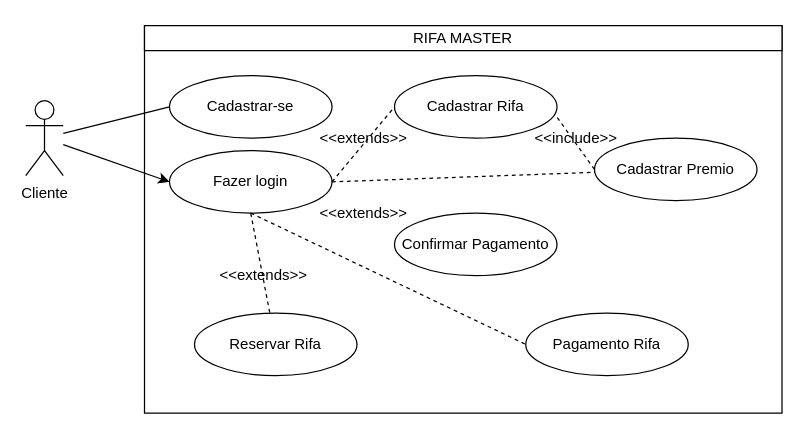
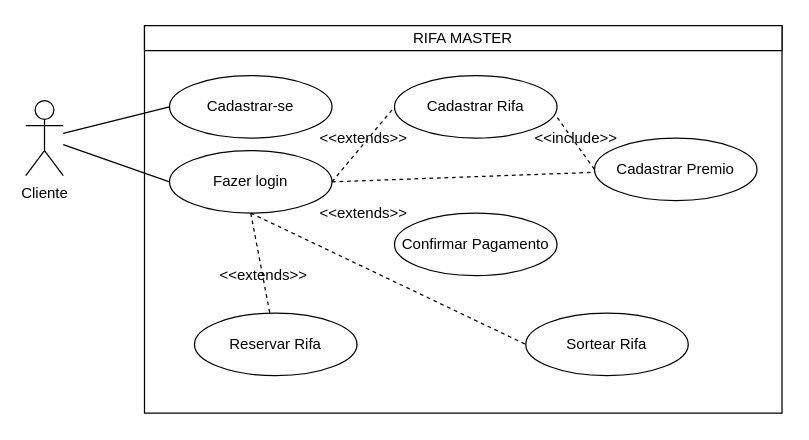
(160, 179) -> (163, 180)
(607, 344) -> (607, 344)
